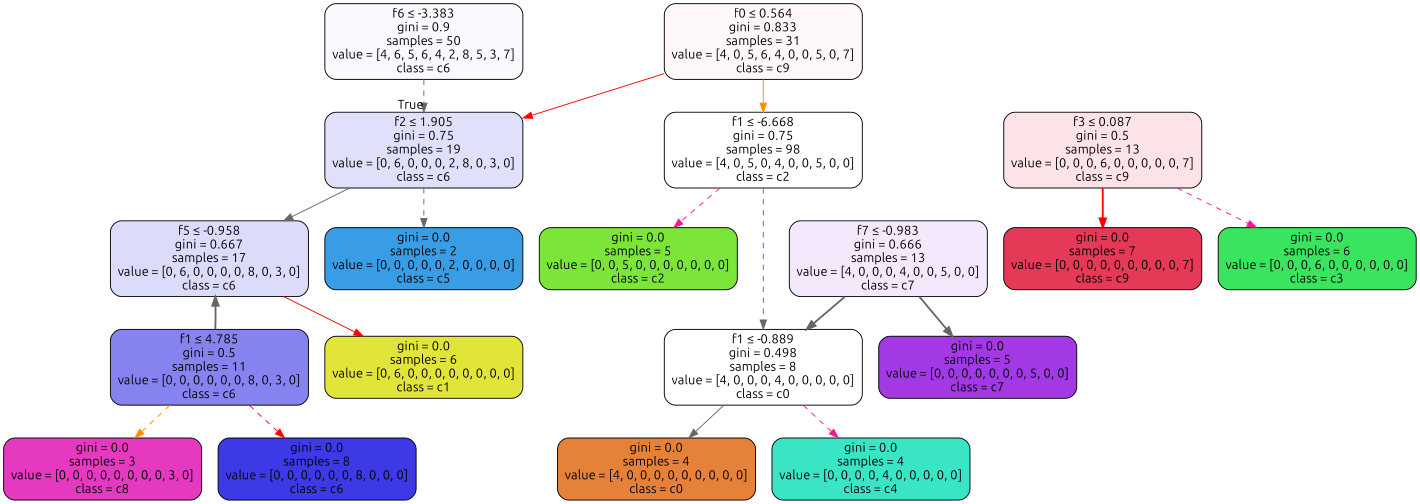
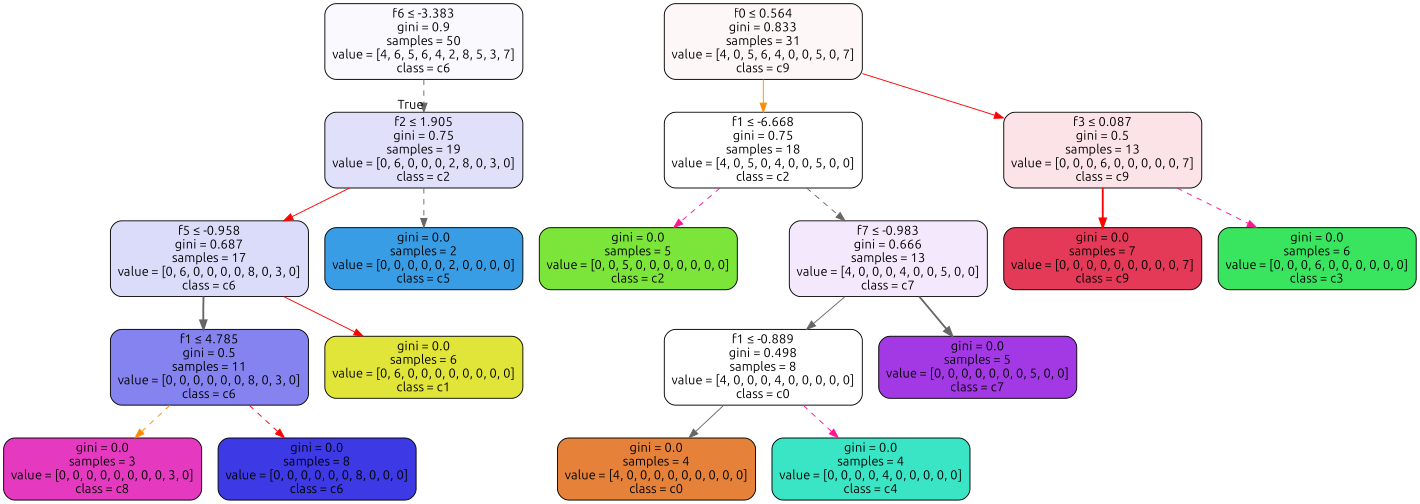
(598, 94) -> (929, 94)
(763, 150) -> (763, 150)
(424, 177) -> (424, 177)
(321, 202) -> (321, 202)
(209, 245) -> (209, 245)
(763, 254) -> (822, 201)
(829, 310) -> (829, 310)
(216, 318) -> (203, 308)
